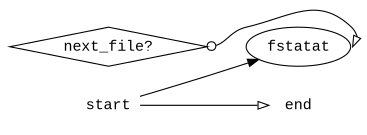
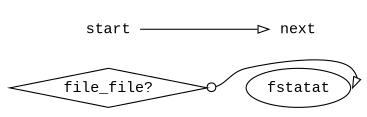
(108, 47) -> (108, 88)
(194, 80) -> none
(298, 105) -> (298, 29)
